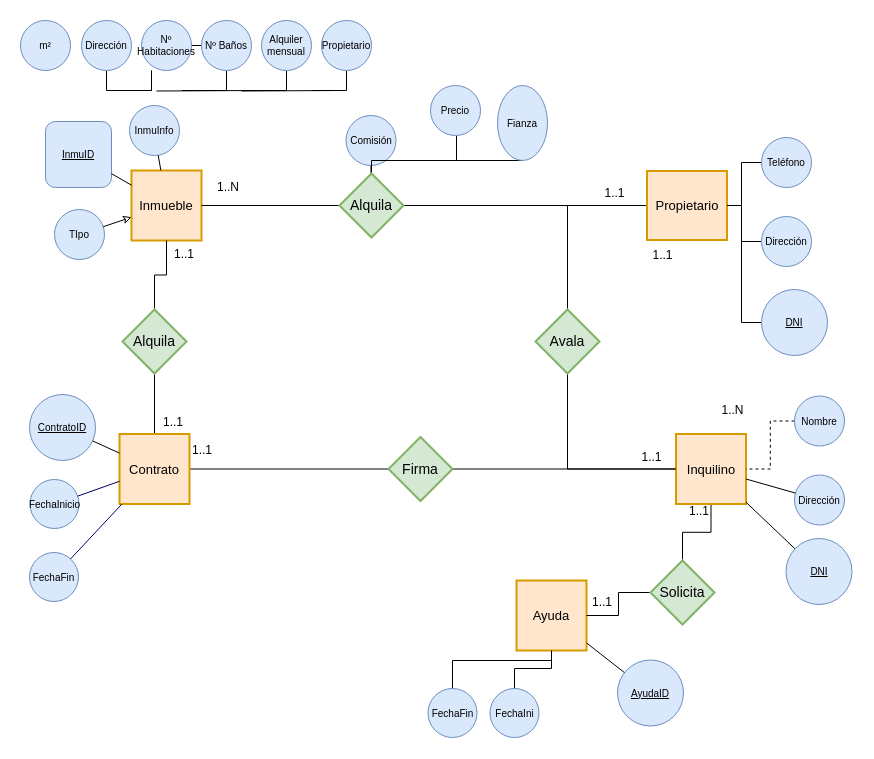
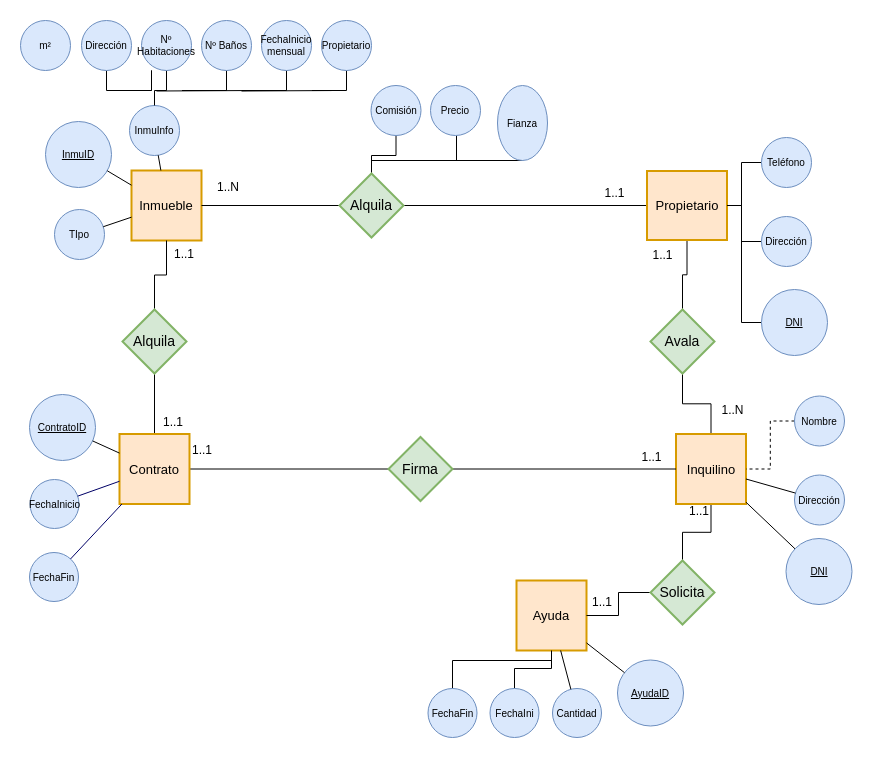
(197, 46) -> (167, 80)
(287, 46) -> (287, 46)
(371, 141) -> (396, 111)
(79, 155) -> (79, 155)
(124, 220) -> (126, 219)
(568, 342) -> (683, 342)
none -> (566, 670)
none -> (577, 713)
